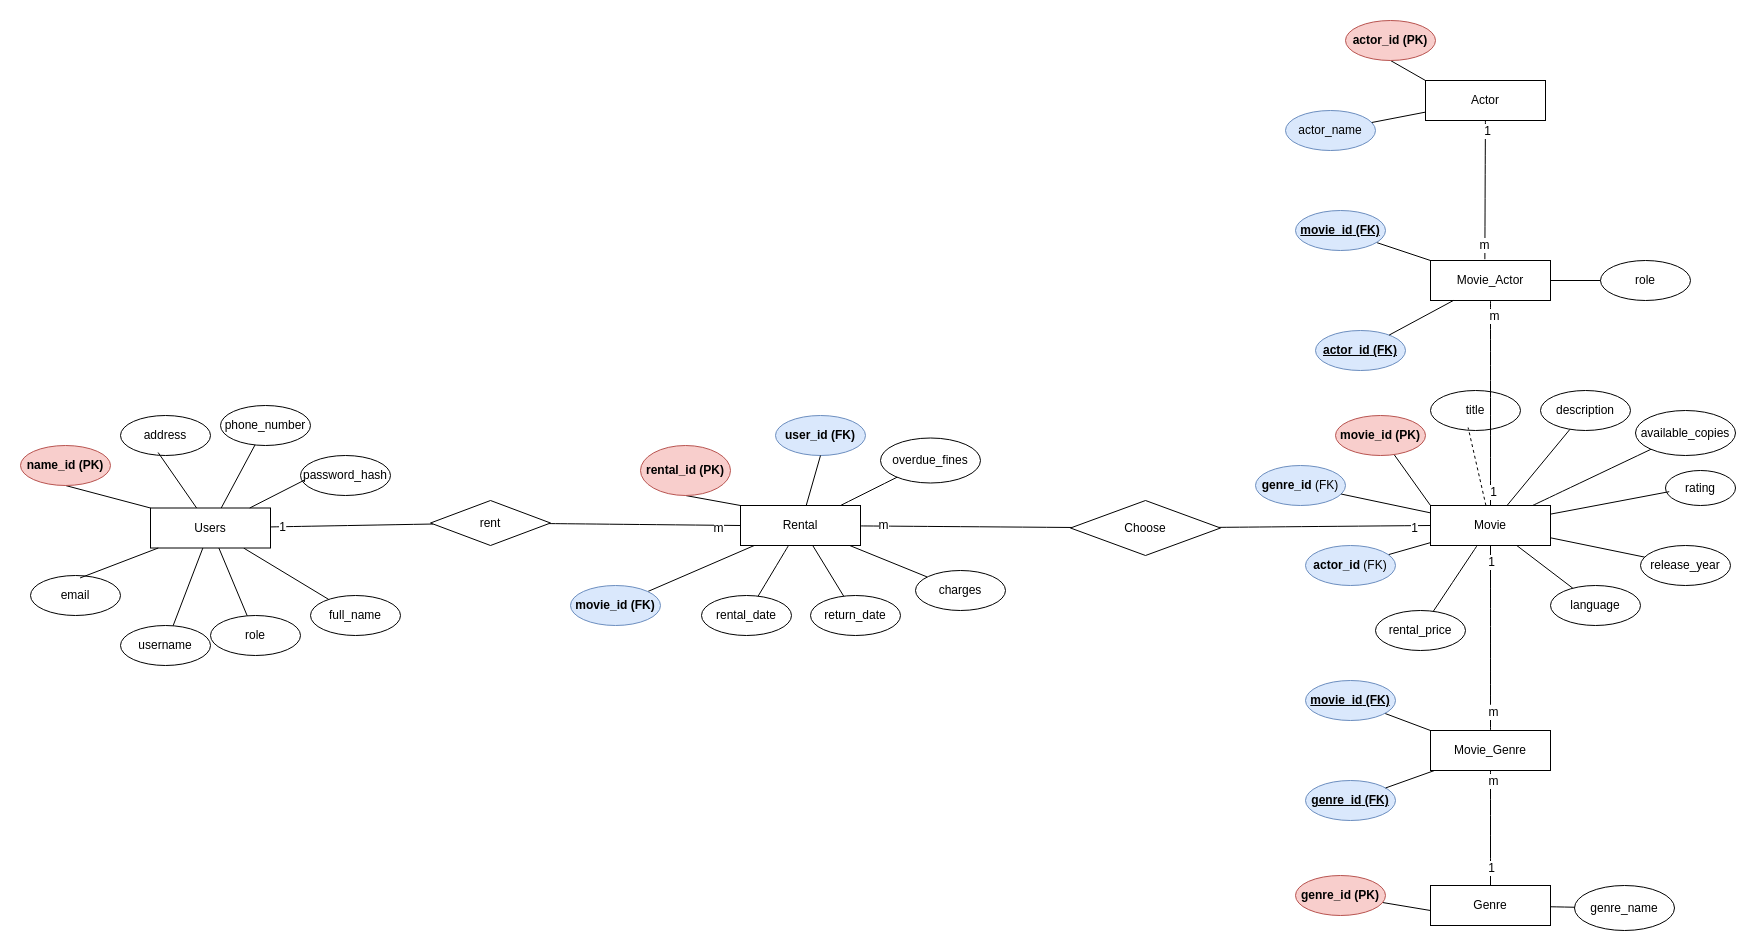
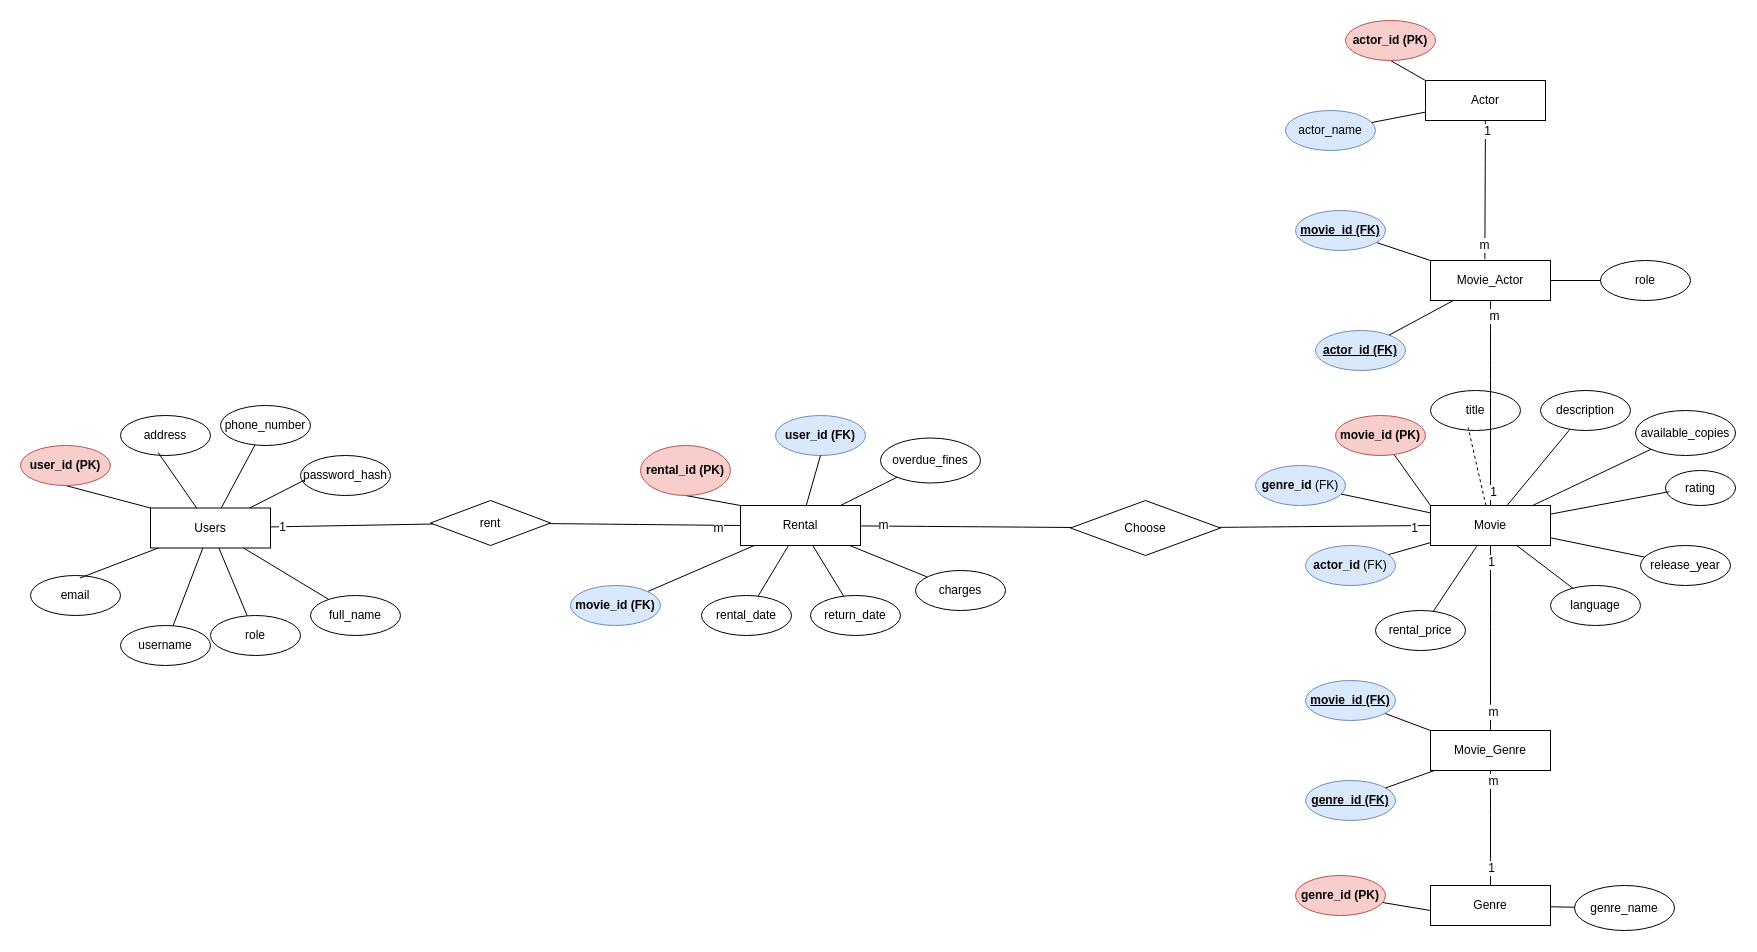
(66, 466) -> (66, 466)
